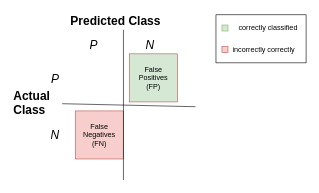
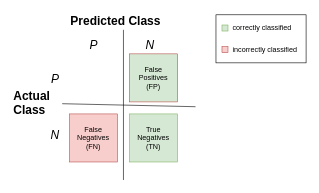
(270, 28) -> (264, 28)
(271, 50) -> (271, 50)
(99, 135) -> (93, 138)
none -> (153, 138)
